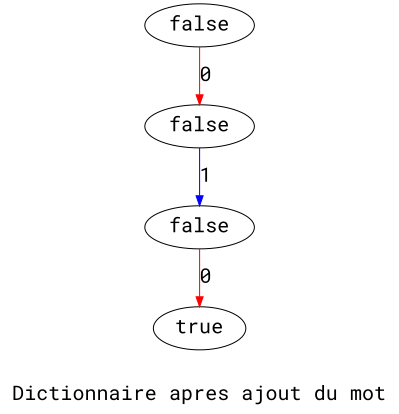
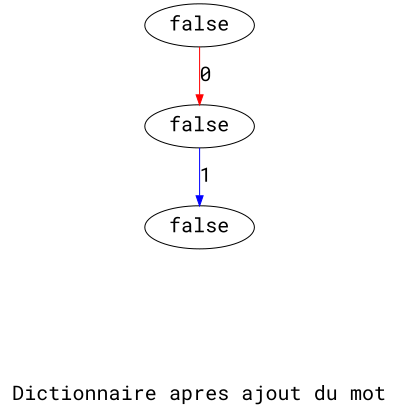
(200, 328) -> none
